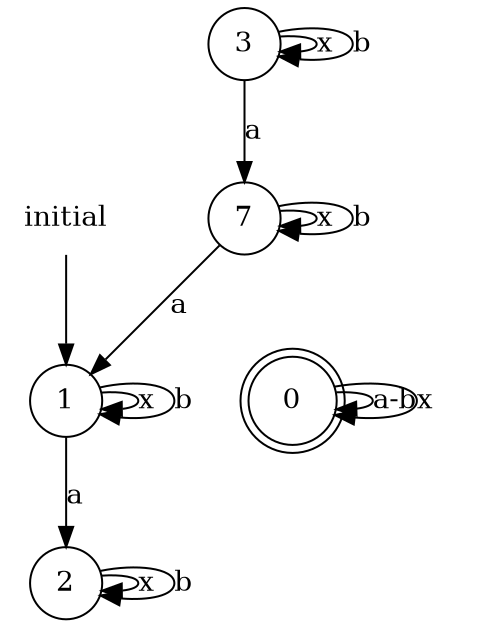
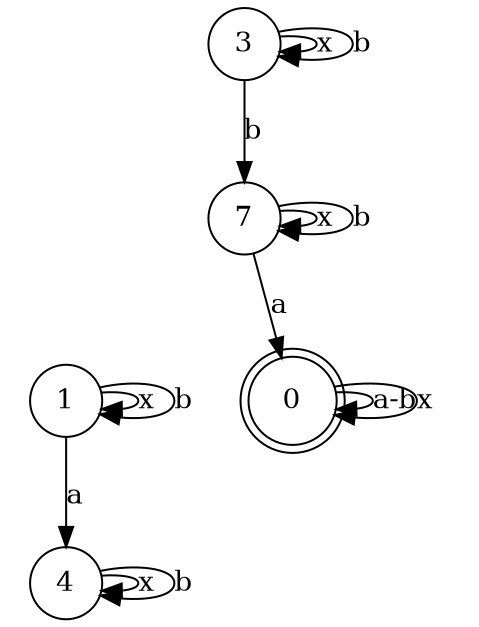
(254, 131) -> (254, 131)
(66, 218) -> none
(163, 302) -> (265, 296)
(66, 583) -> (66, 583)
